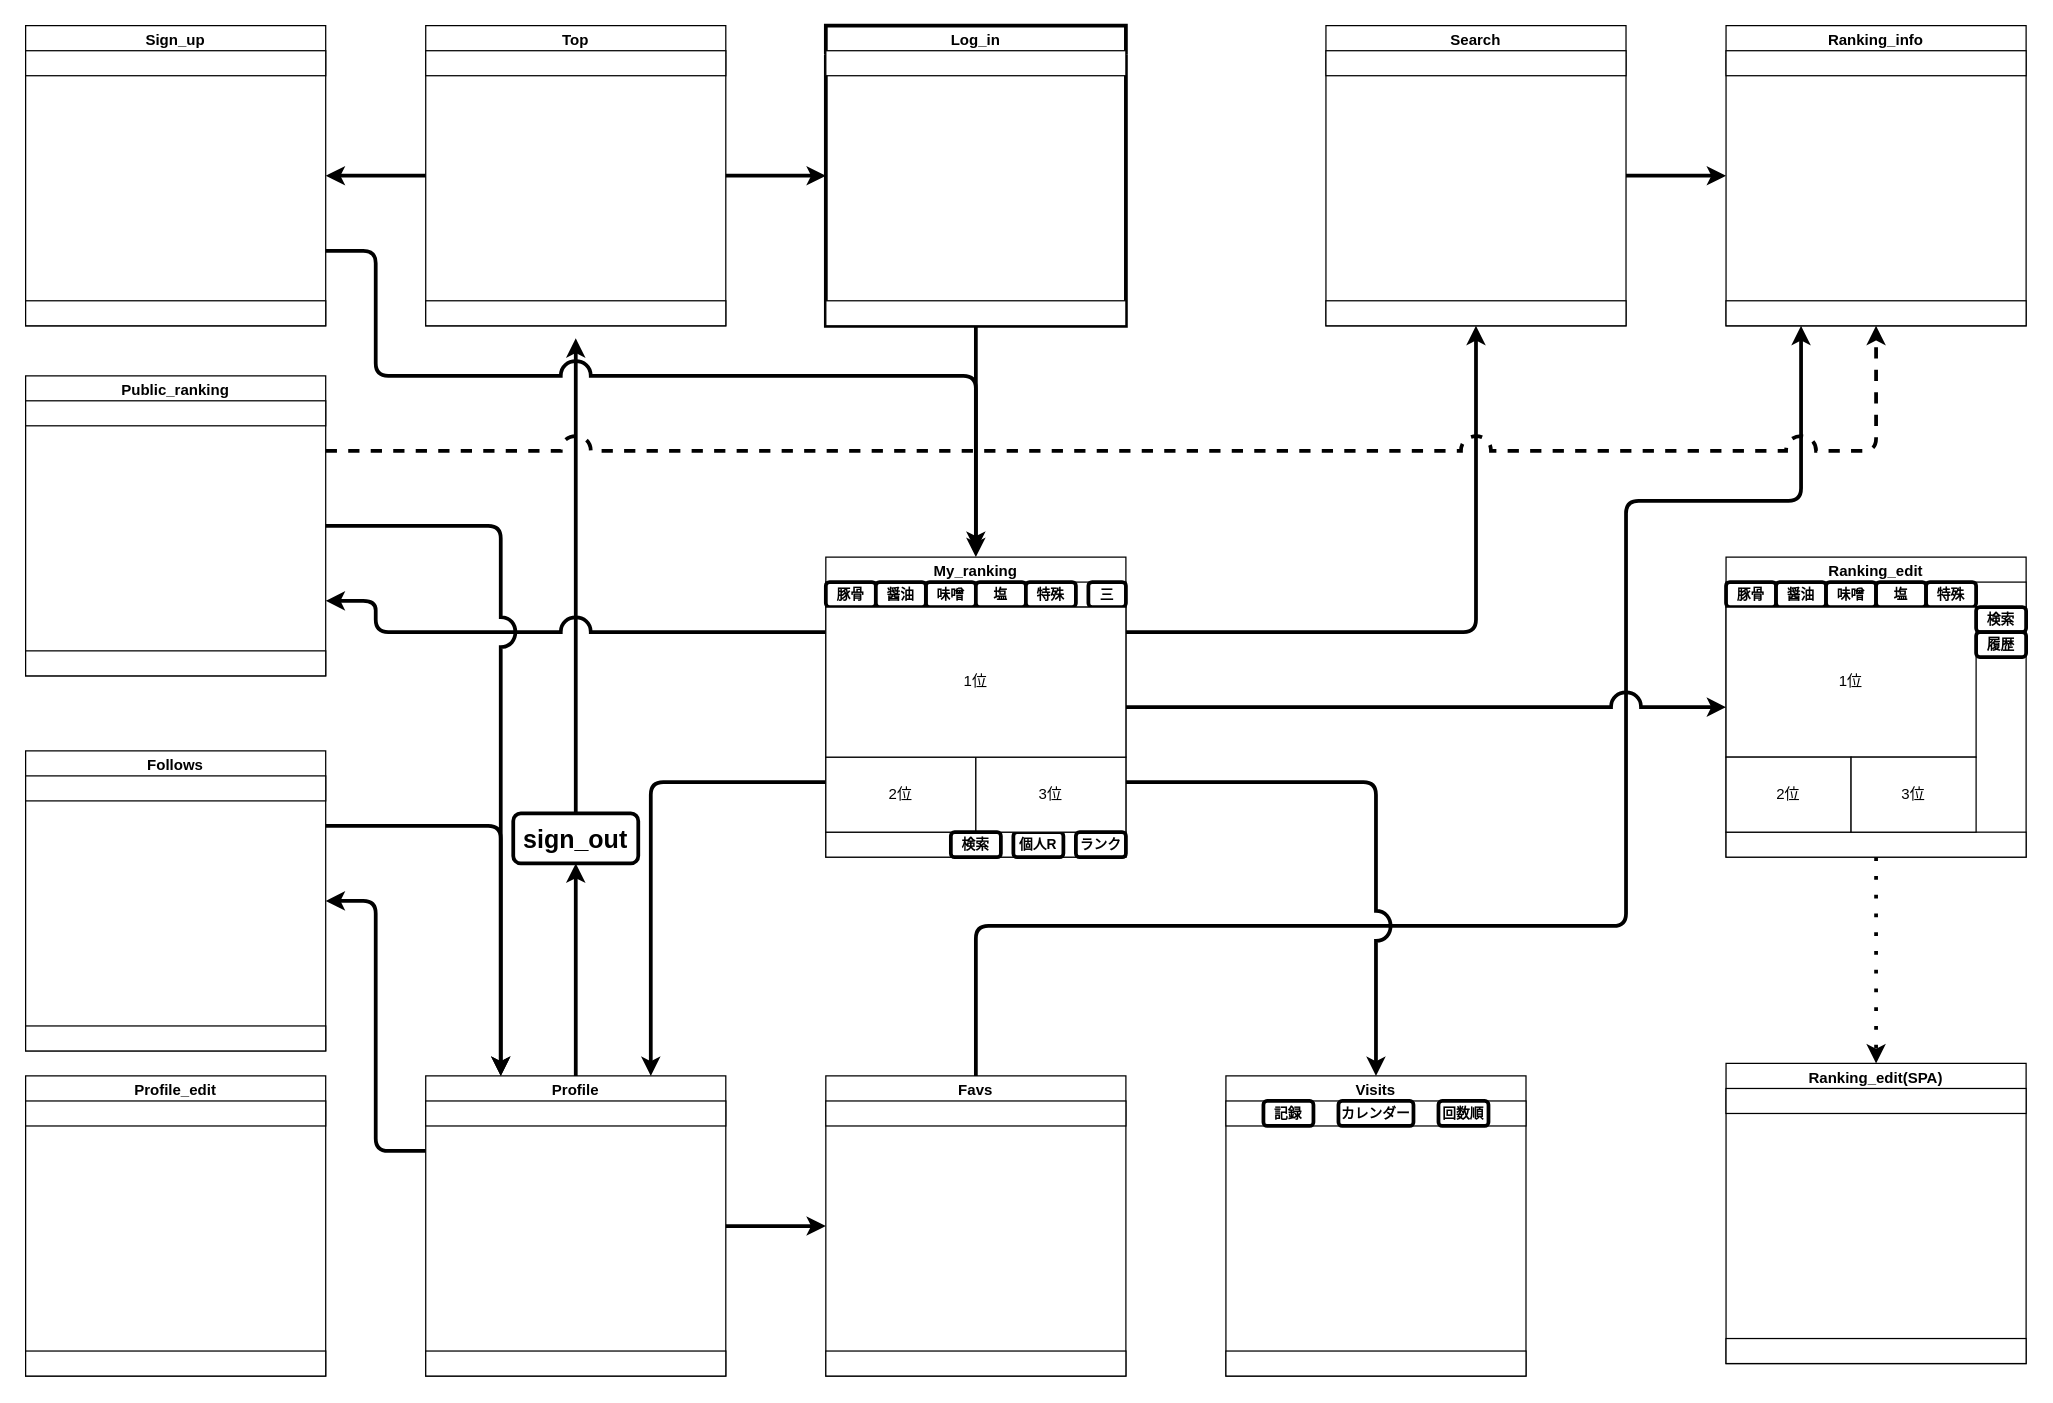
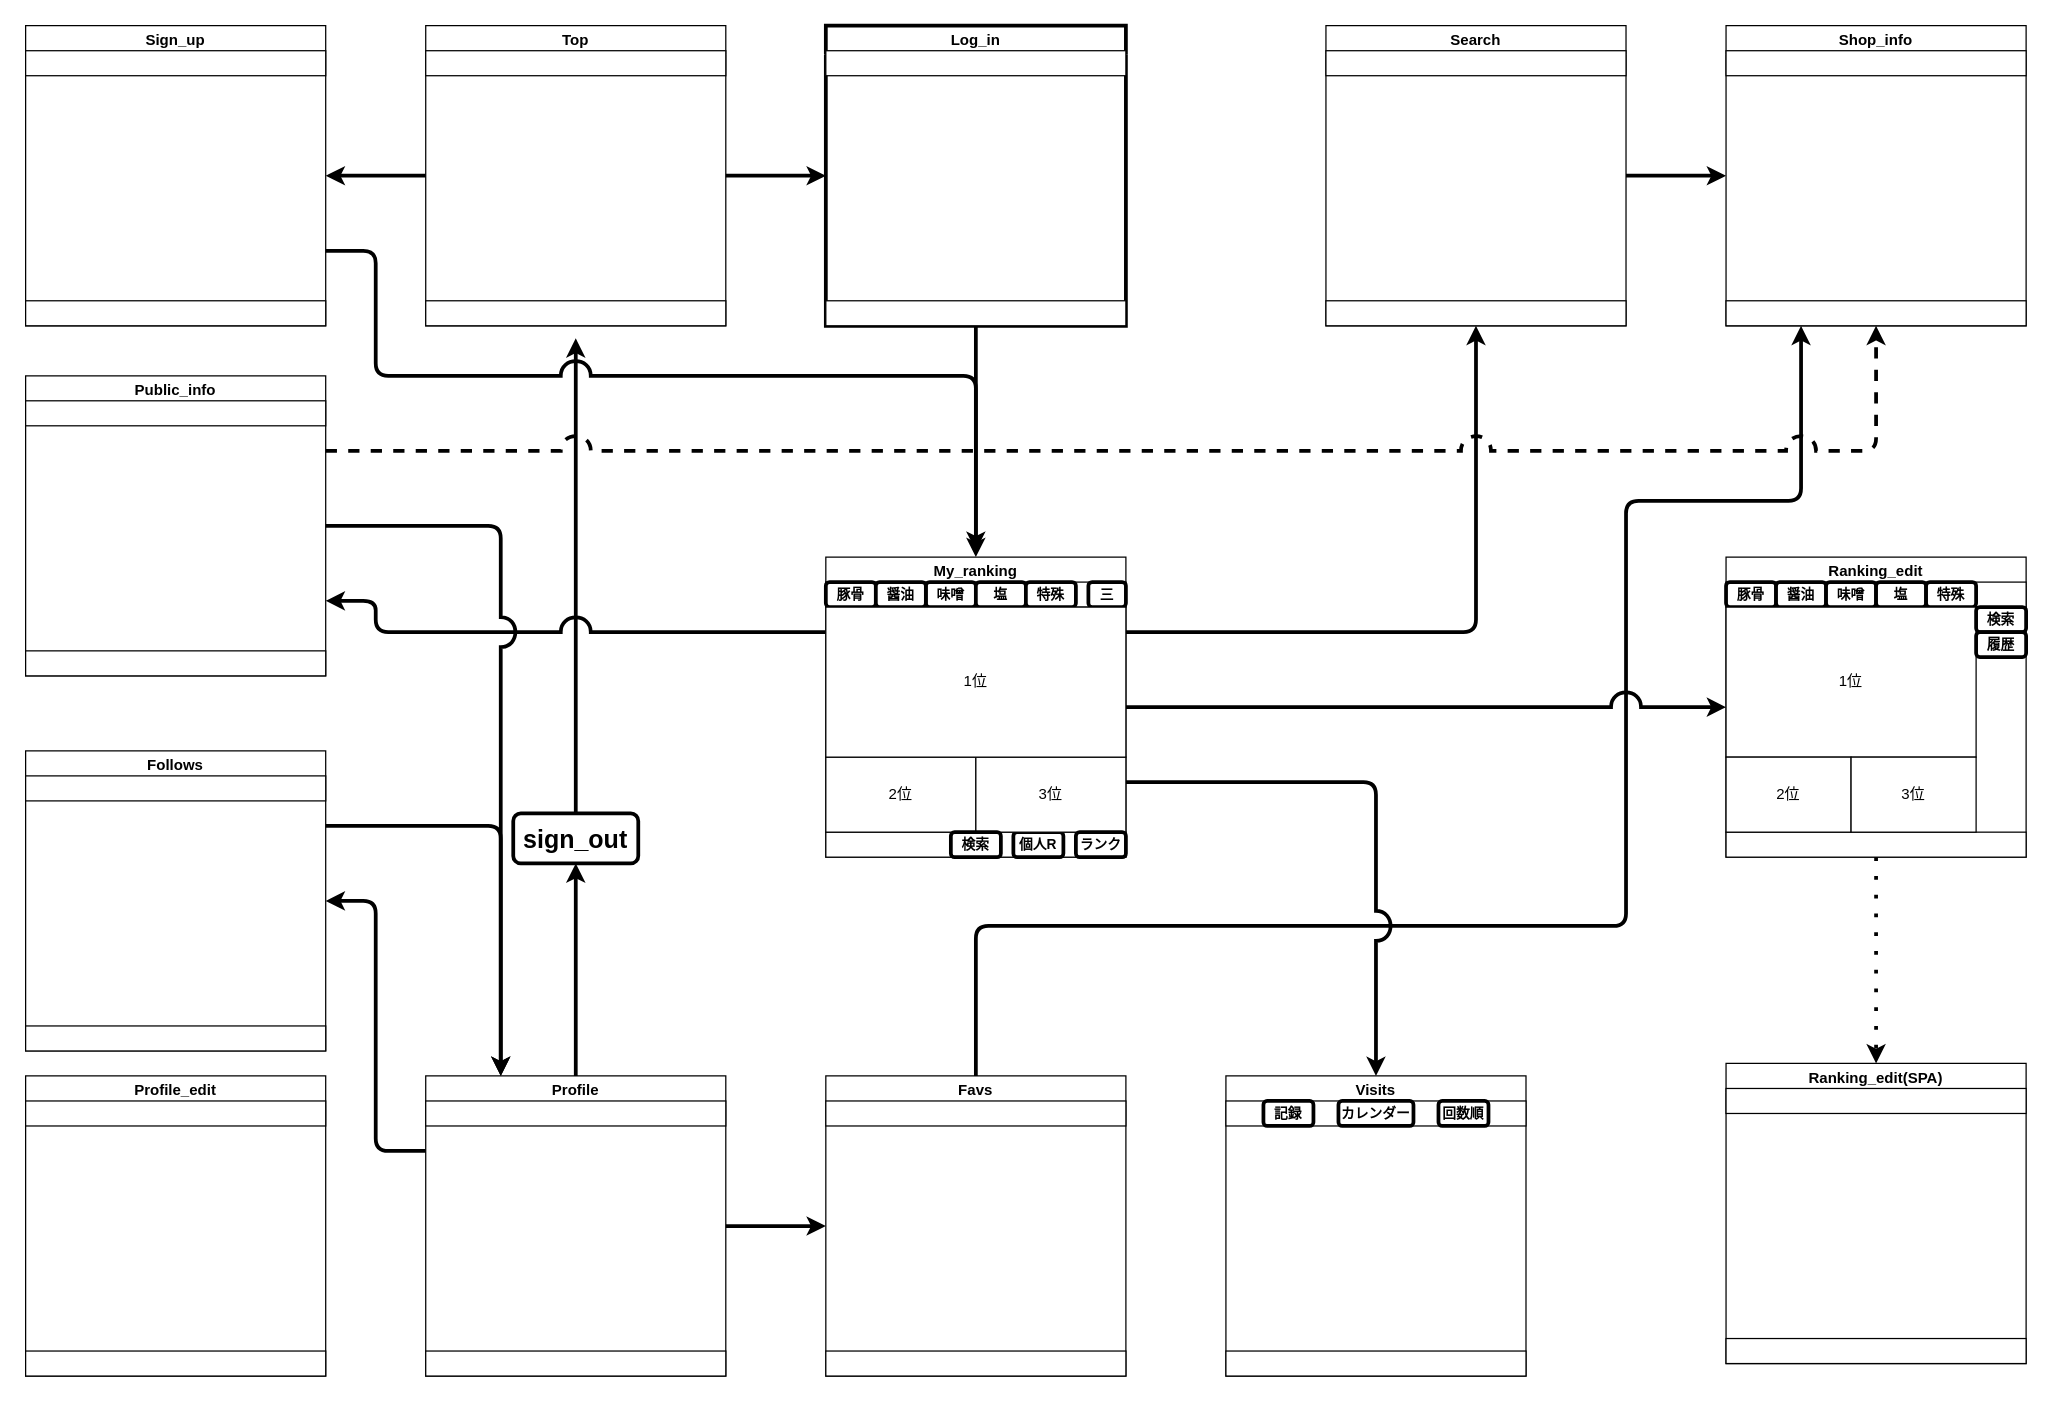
(1876, 41) -> (1876, 41)
(176, 391) -> (176, 391)
(651, 841) -> none
